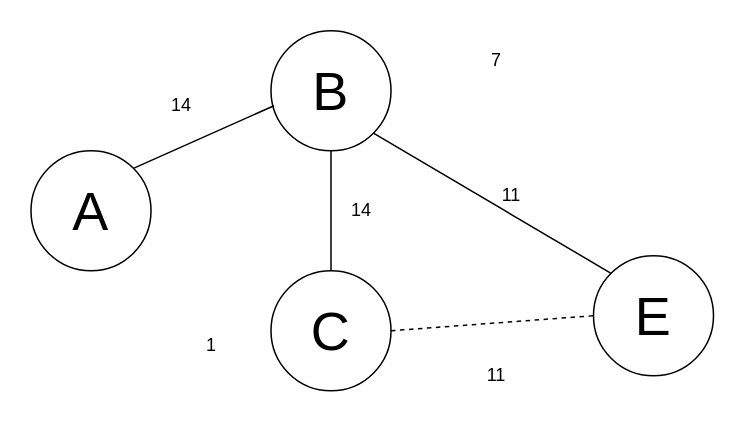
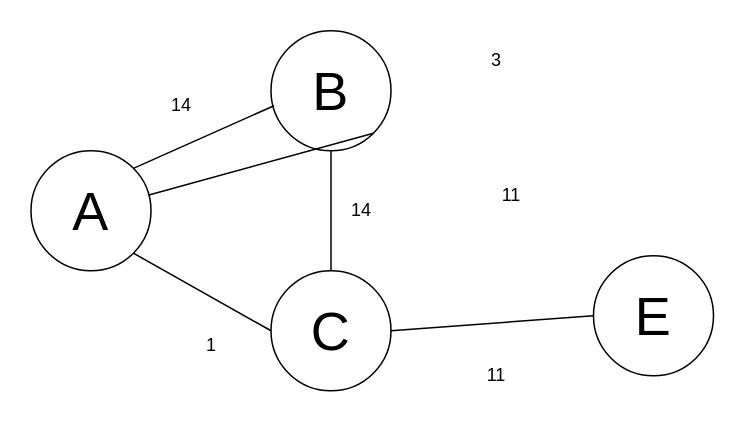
(497, 61) -> (497, 61)
(492, 203) -> (261, 164)
none -> (202, 292)
(491, 323) -> (491, 323)
